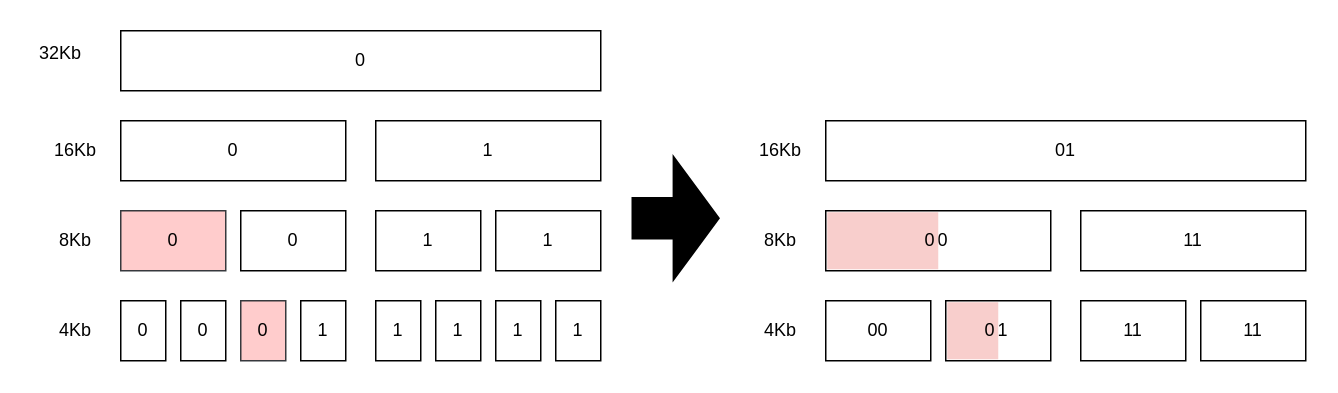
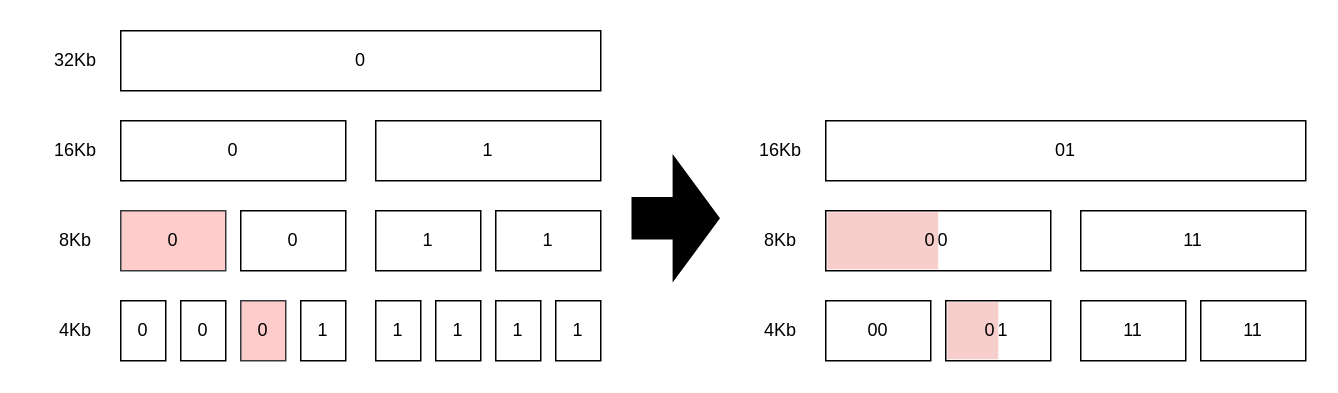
(61, 53) -> (76, 61)
